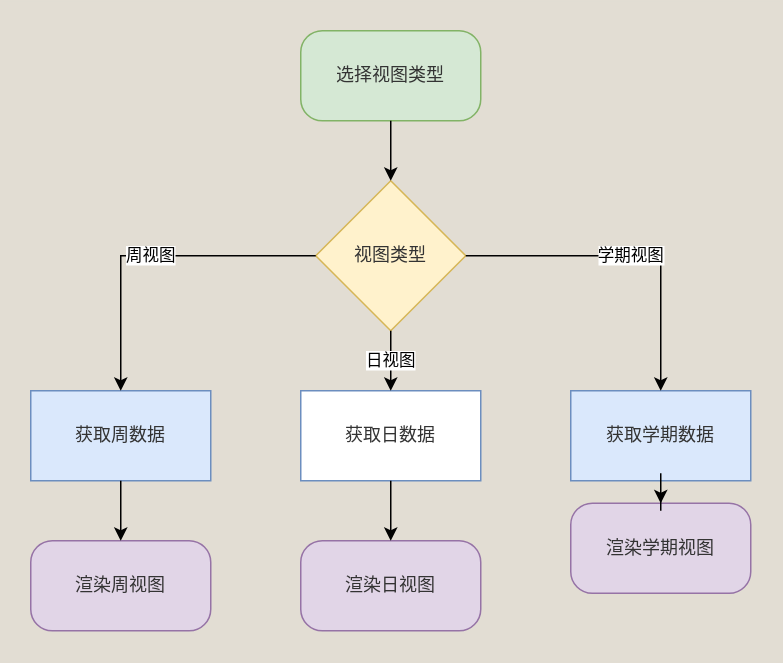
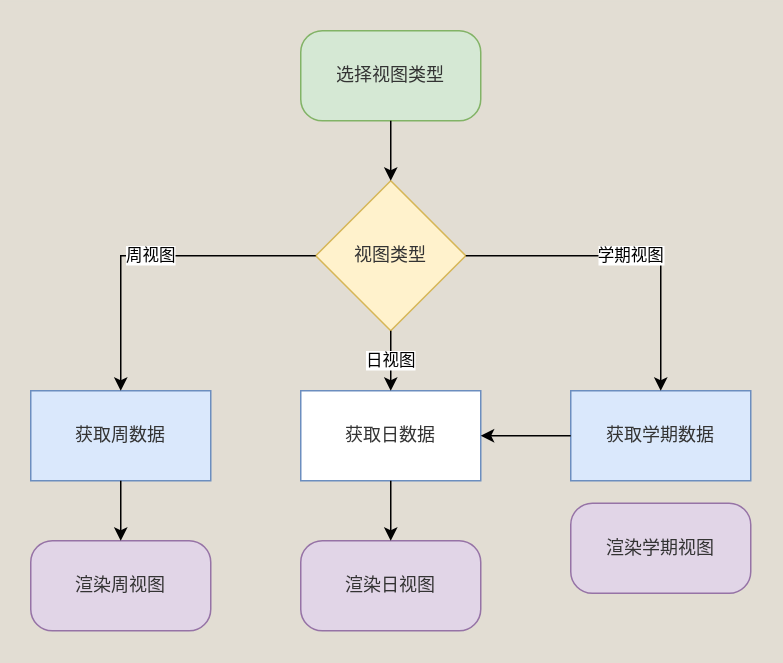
(661, 498) -> (531, 436)
